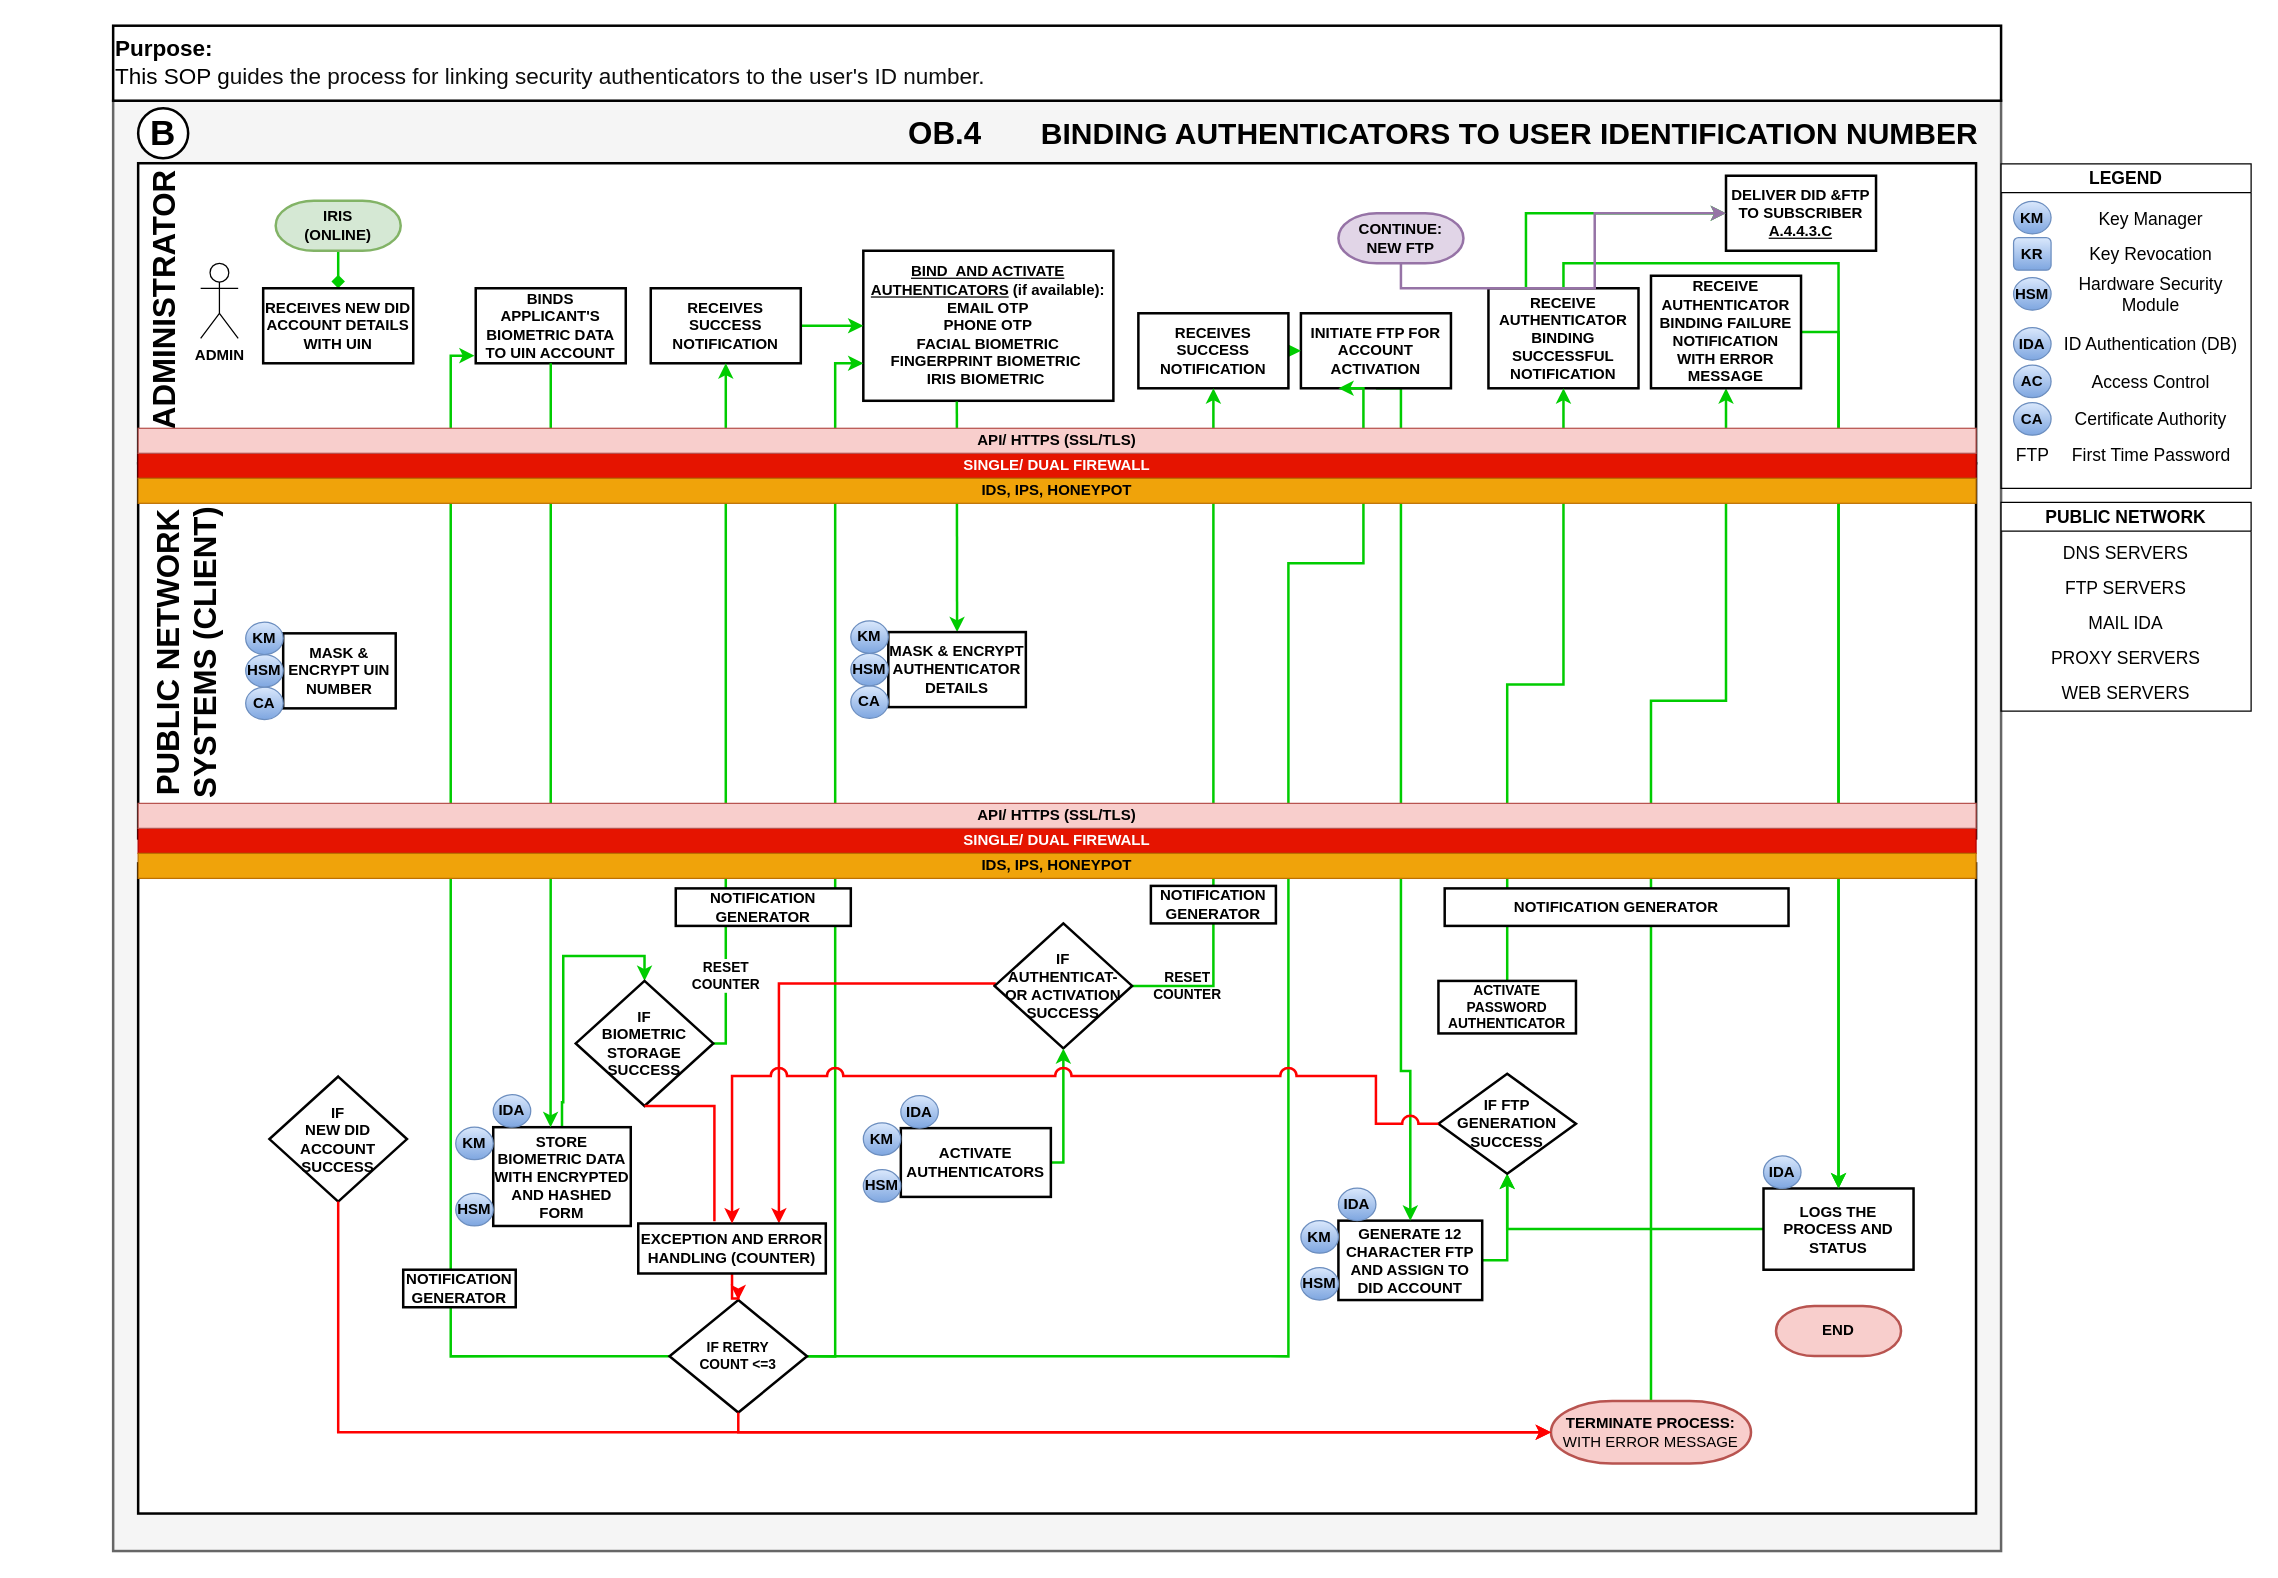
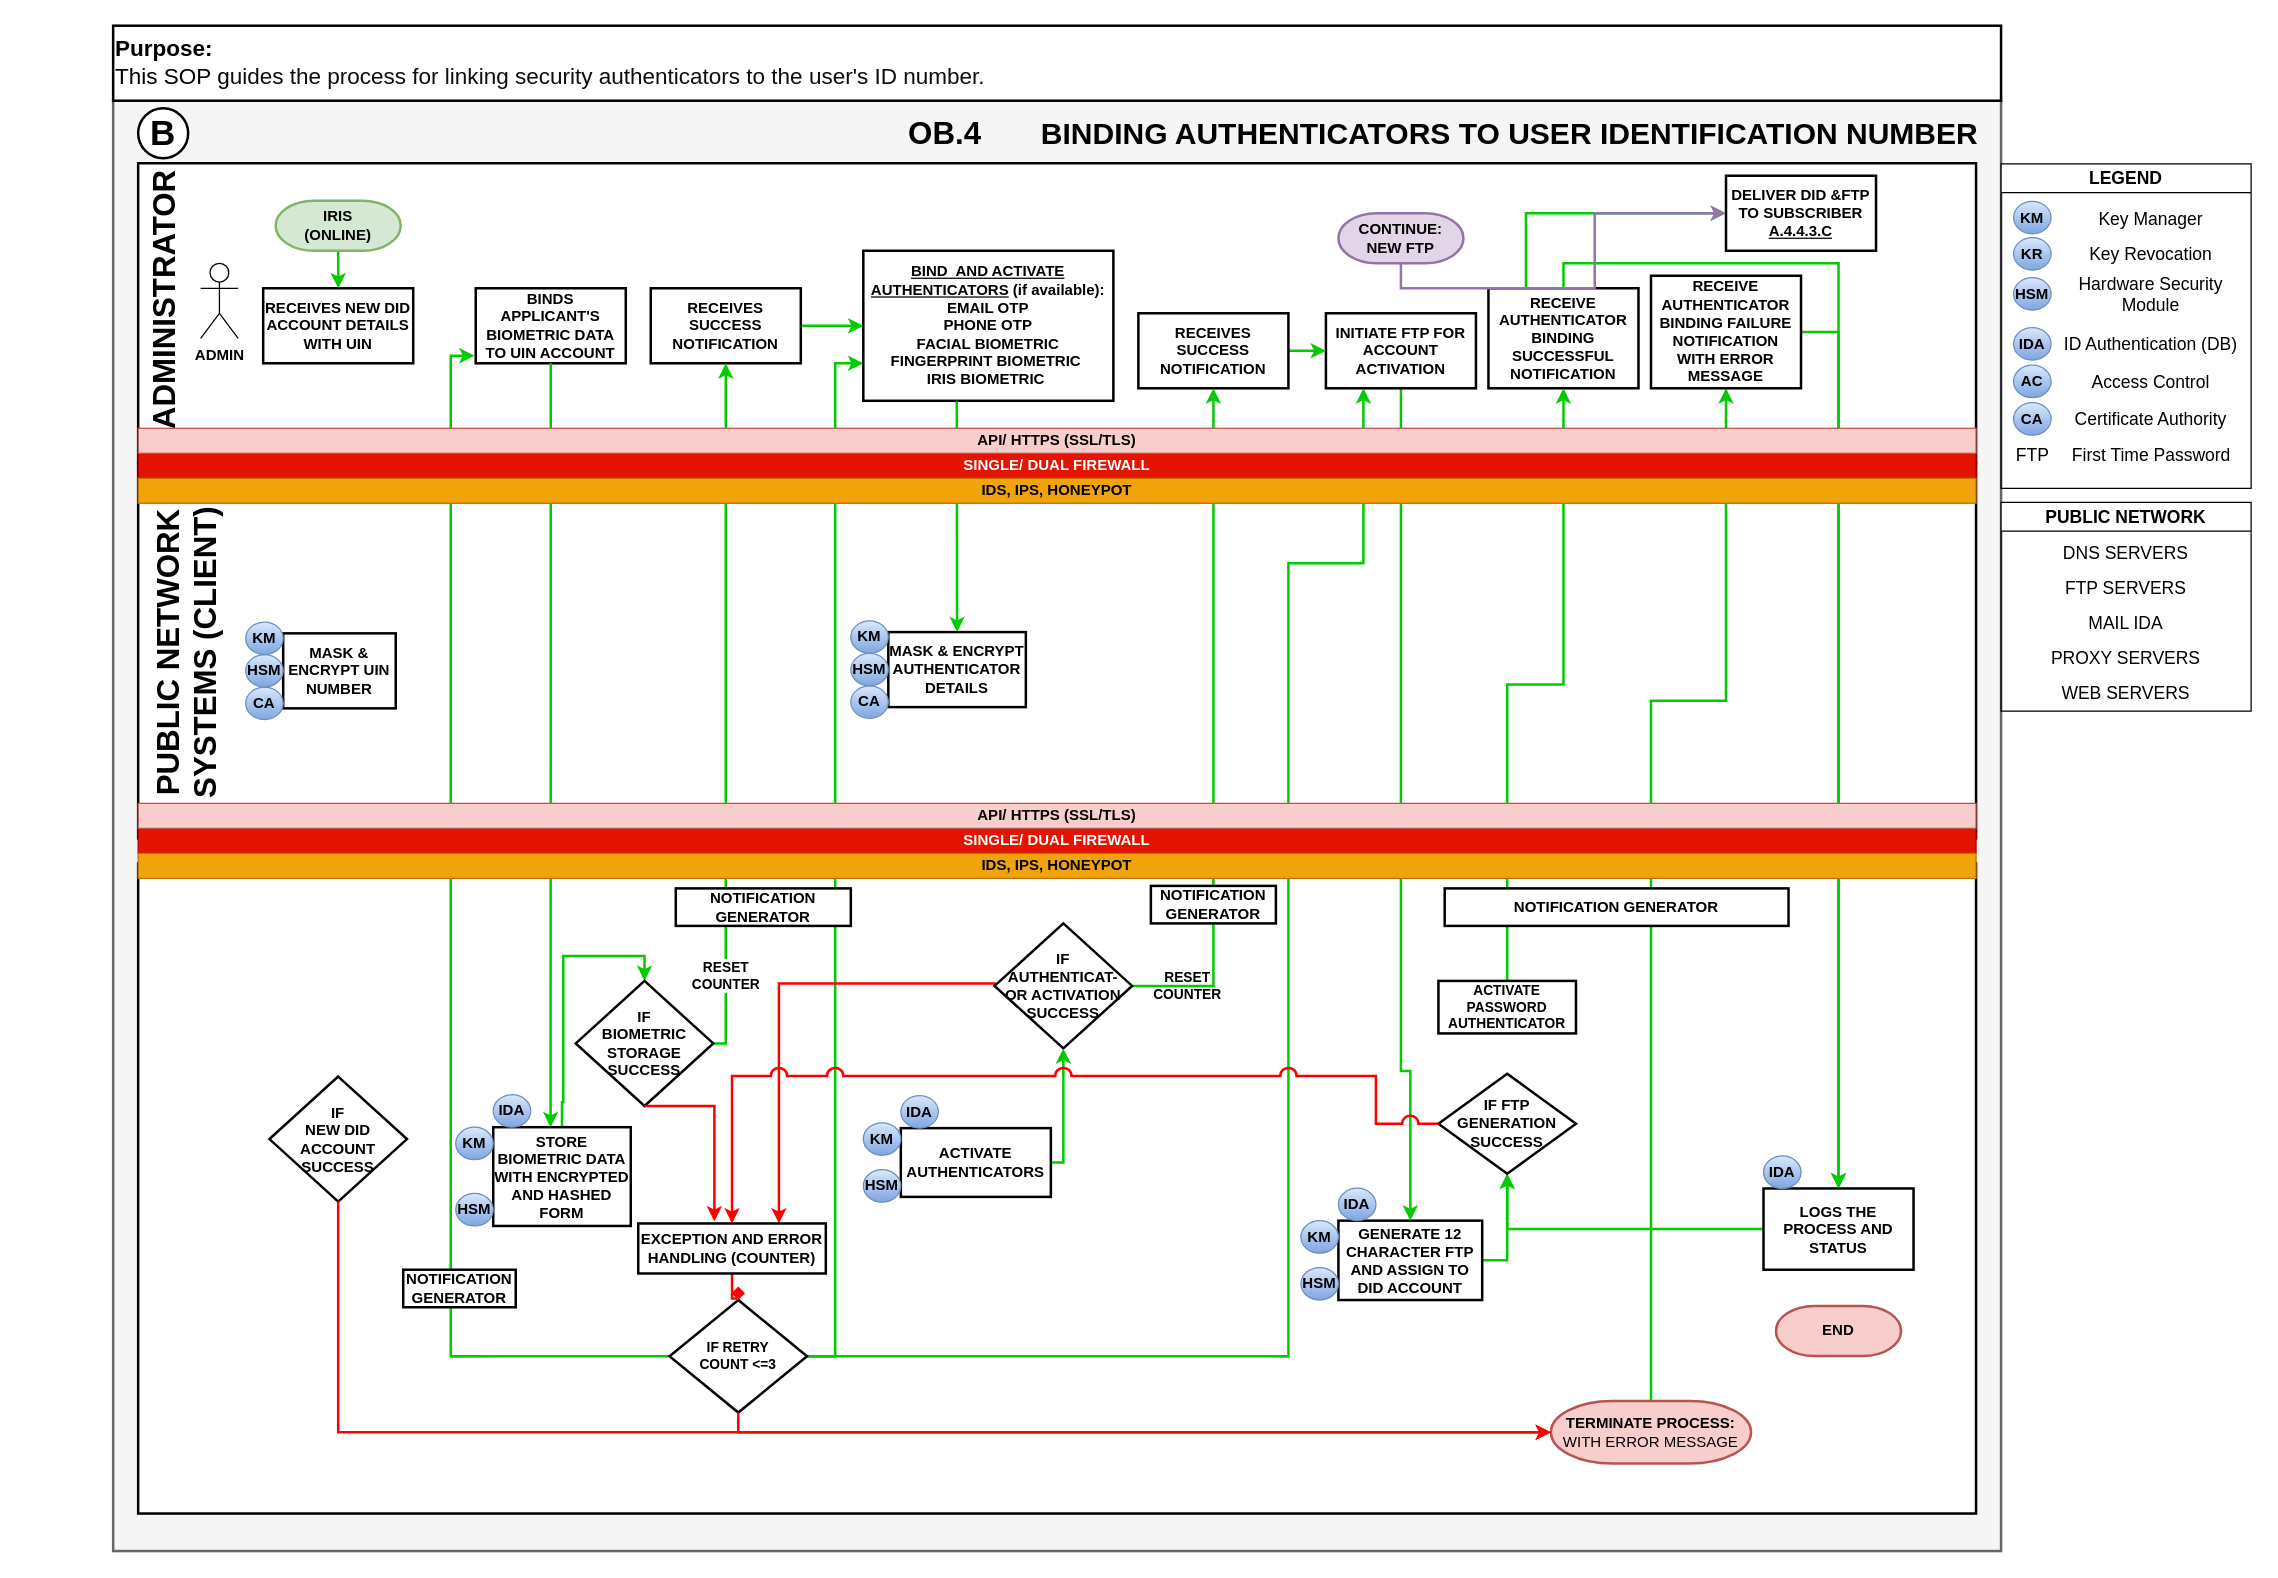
(2032, 254) -> (2032, 254)
(338, 274) -> (338, 275)
(1376, 351) -> (1401, 351)
(714, 1214) -> (714, 1209)
(732, 1297) -> (733, 1298)
